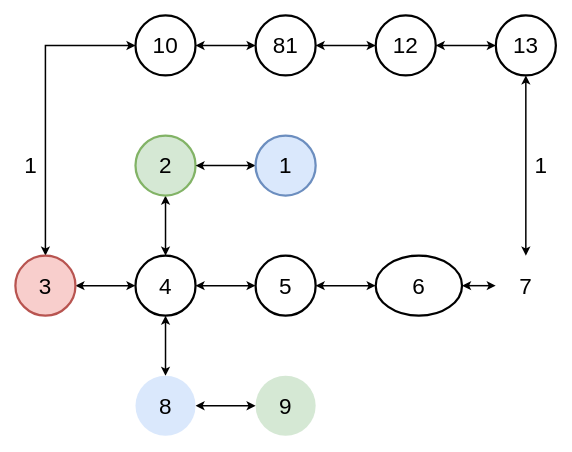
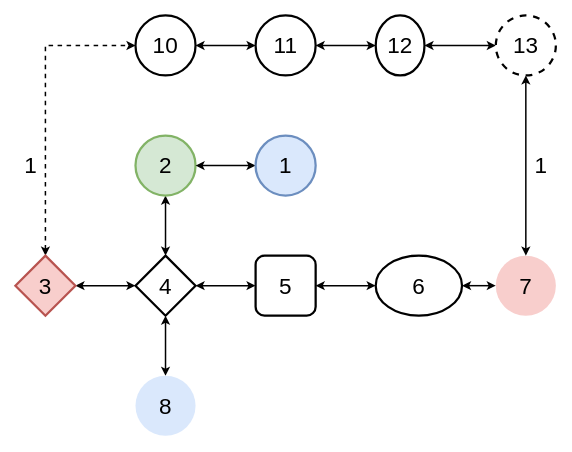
(285, 45) -> (285, 45)
(405, 45) -> (400, 45)
(525, 45) -> (525, 45)
(45, 105) -> (45, 105)
(45, 285) -> (45, 285)
(165, 285) -> (165, 285)
(285, 285) -> (285, 285)
(525, 285) -> (525, 285)
(225, 405) -> none
(285, 405) -> none
